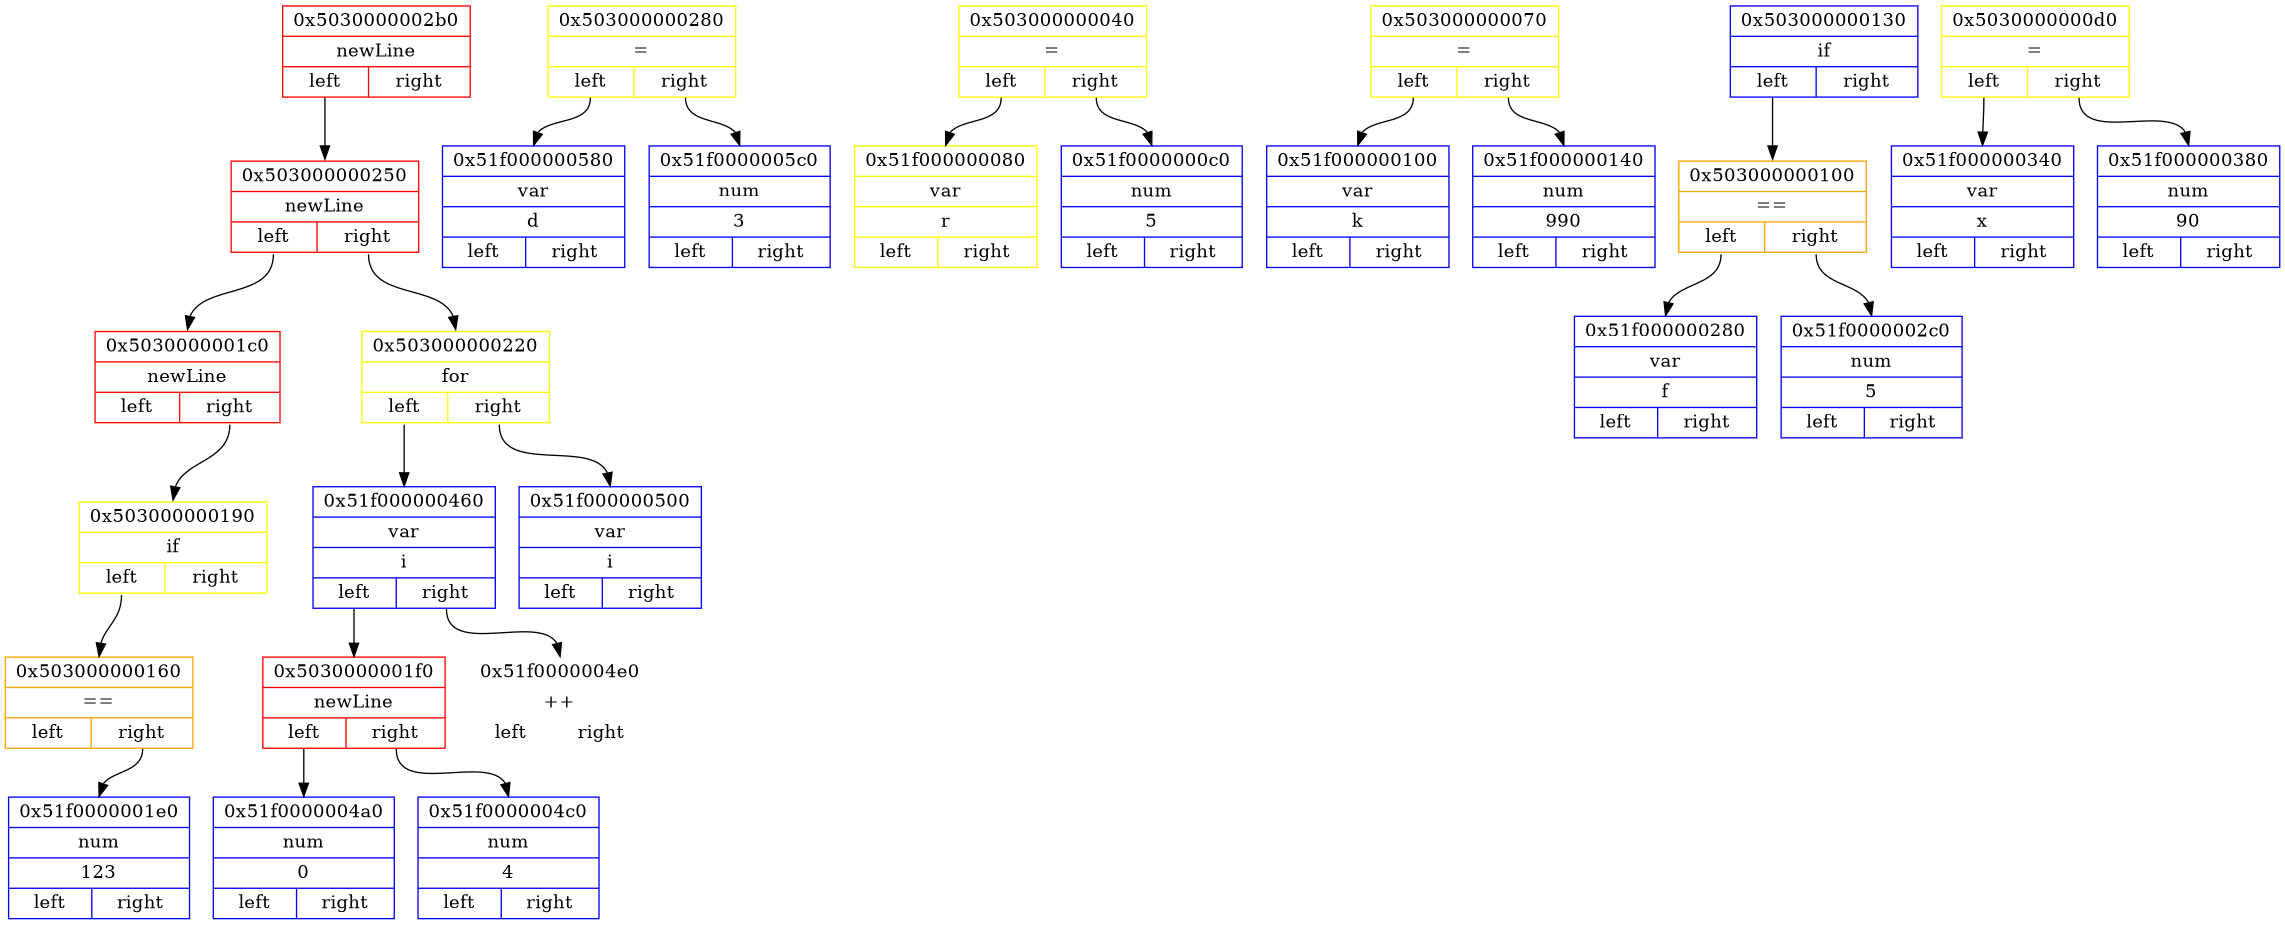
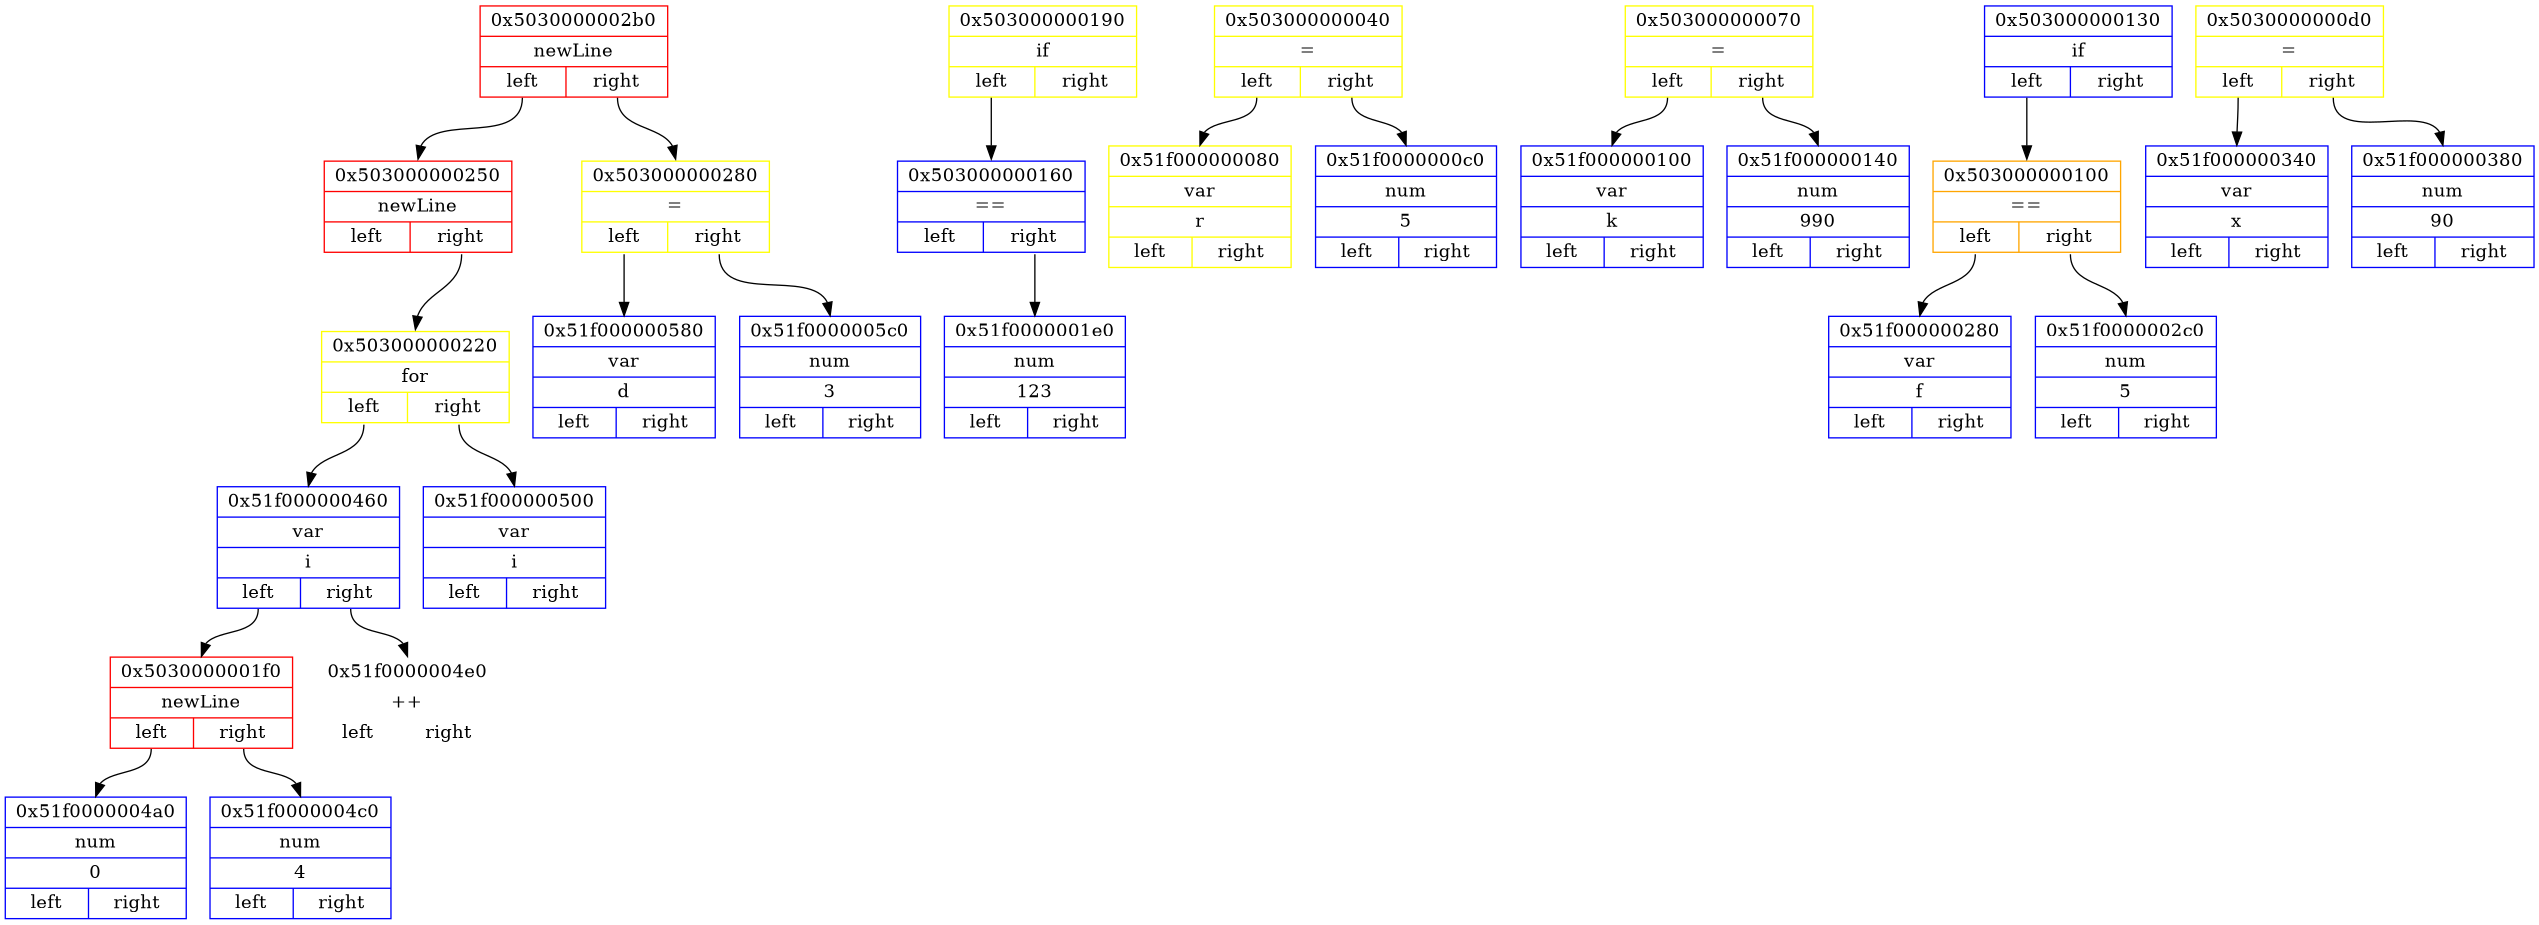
none -> (640, 126)
(188, 377) -> none
(99, 703) -> (991, 207)
